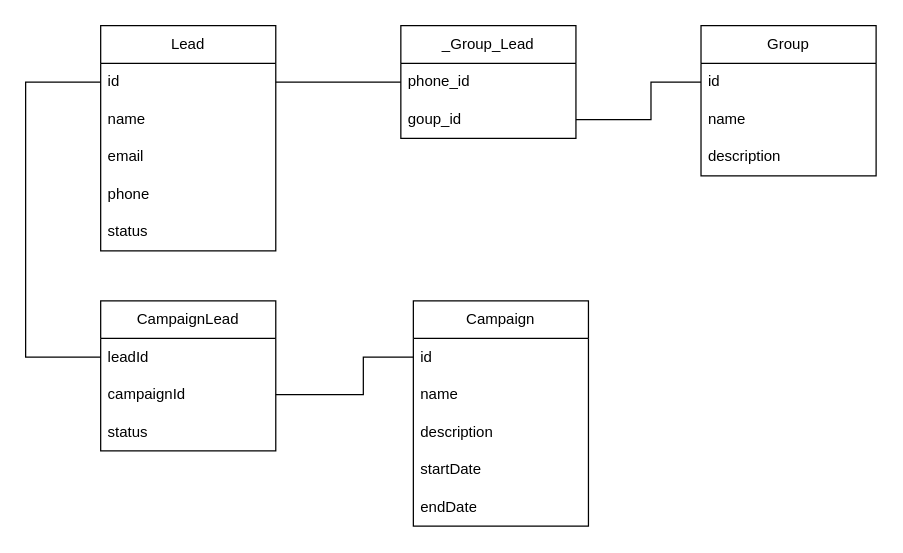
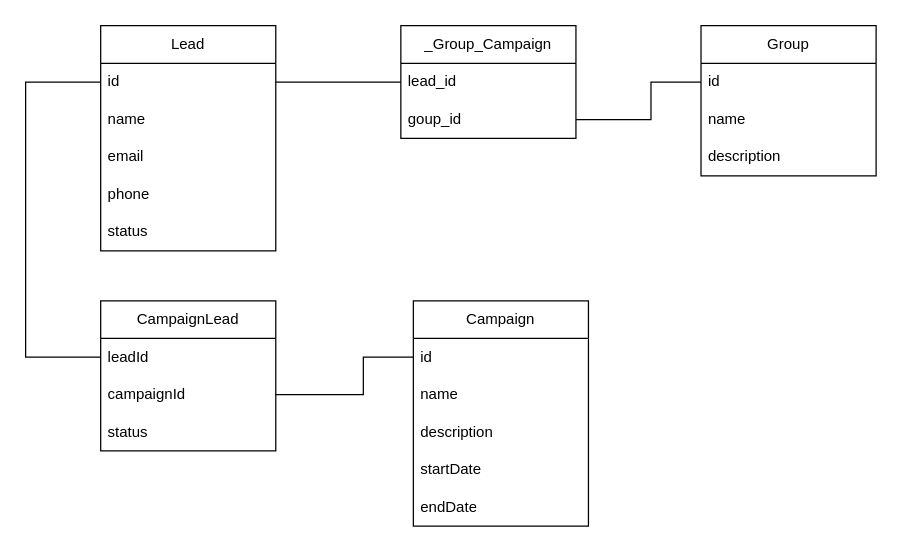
(488, 44) -> (488, 44)
(440, 82) -> (434, 82)
